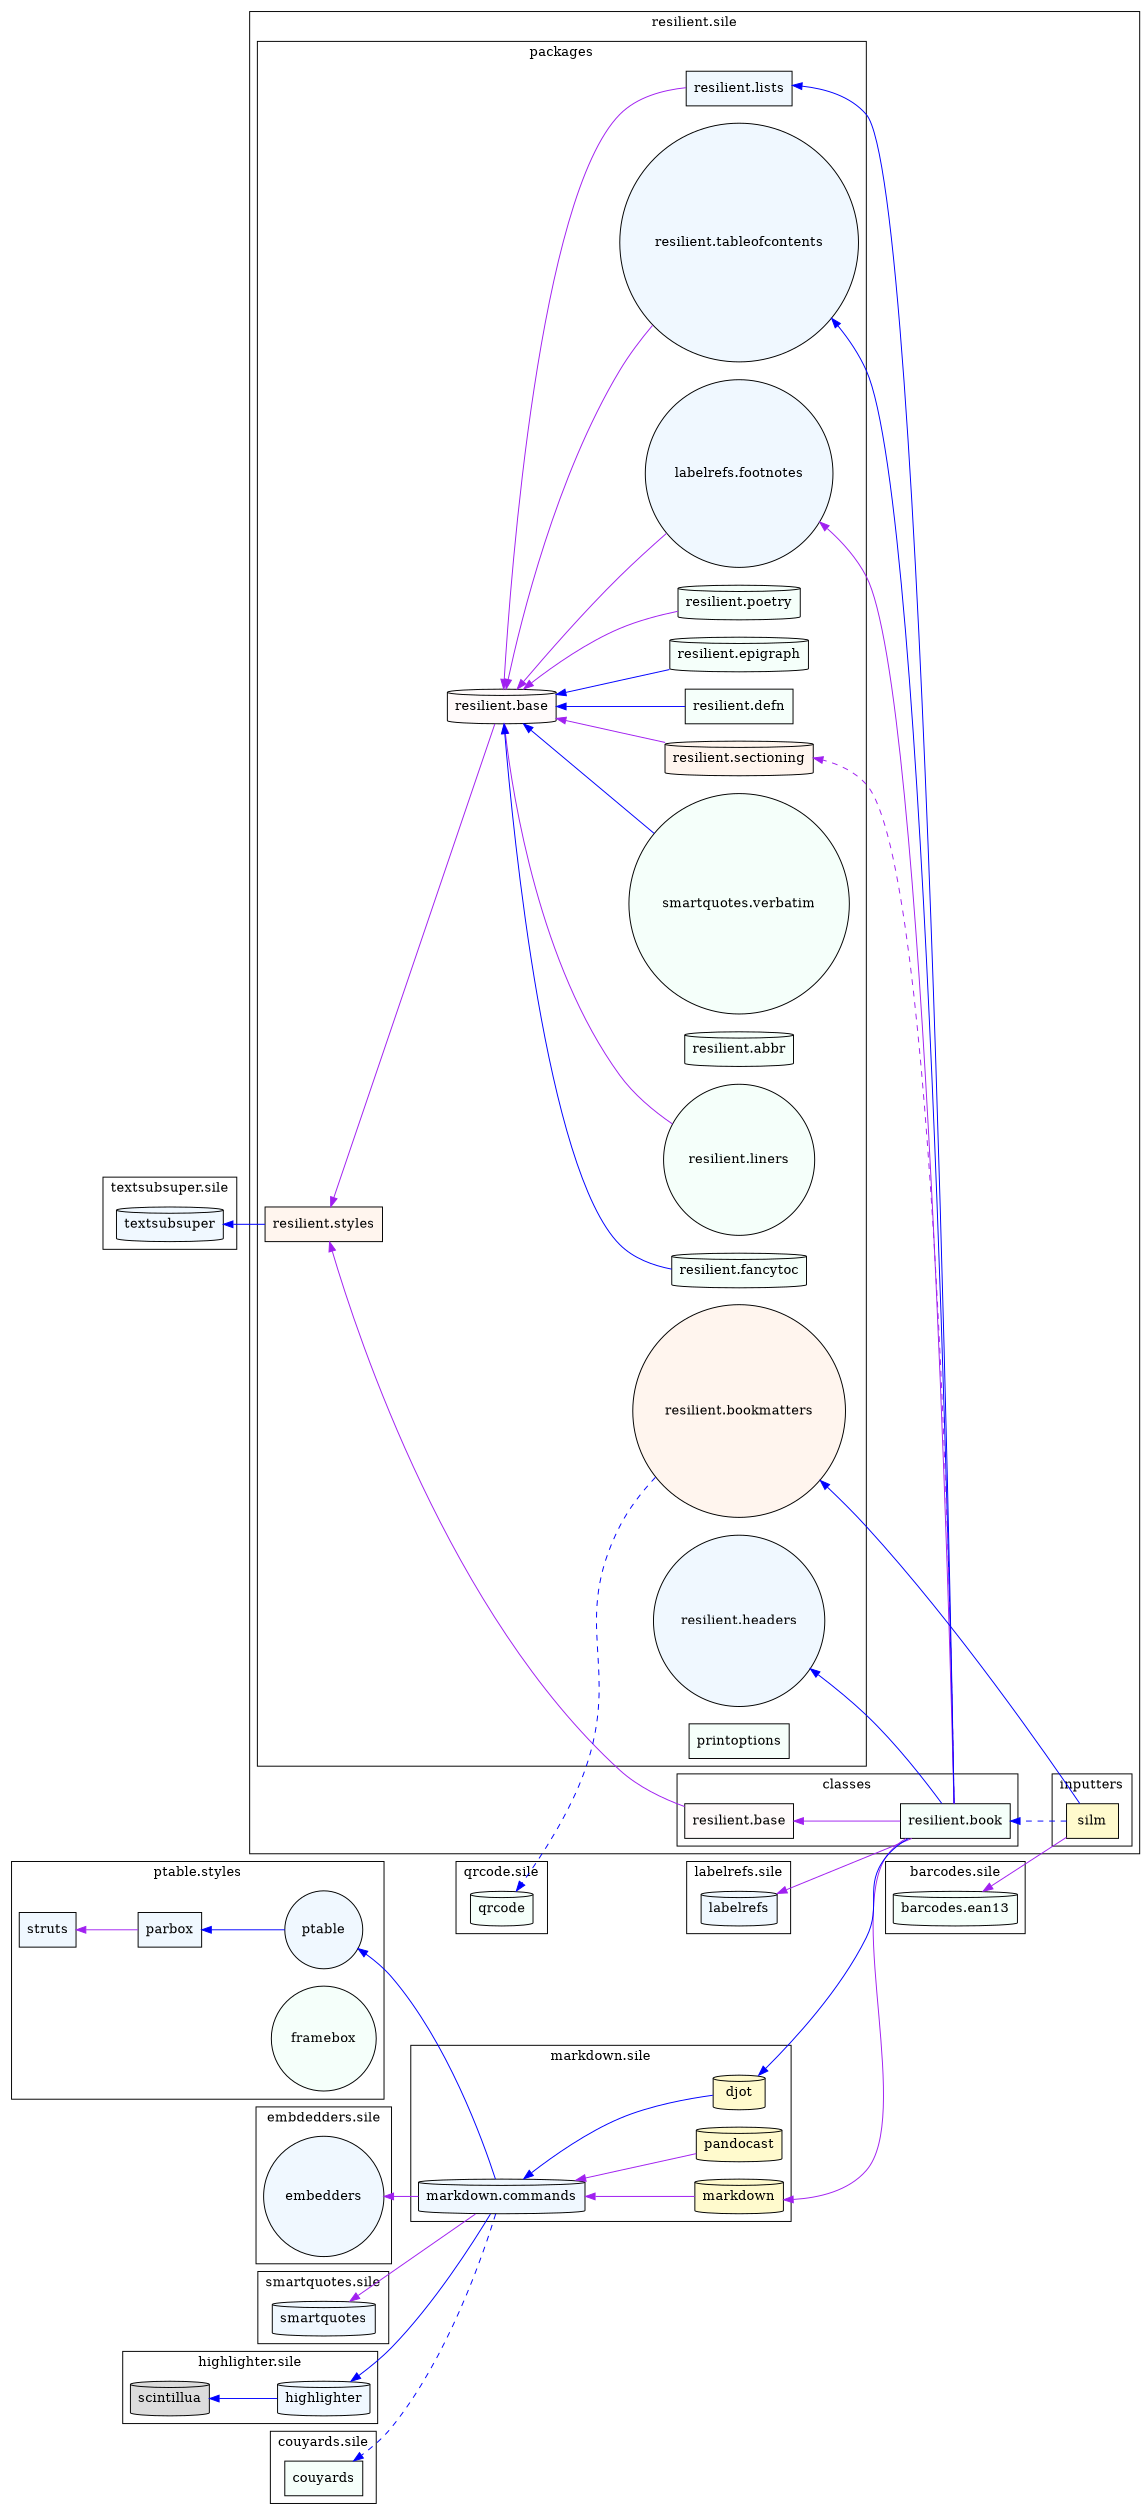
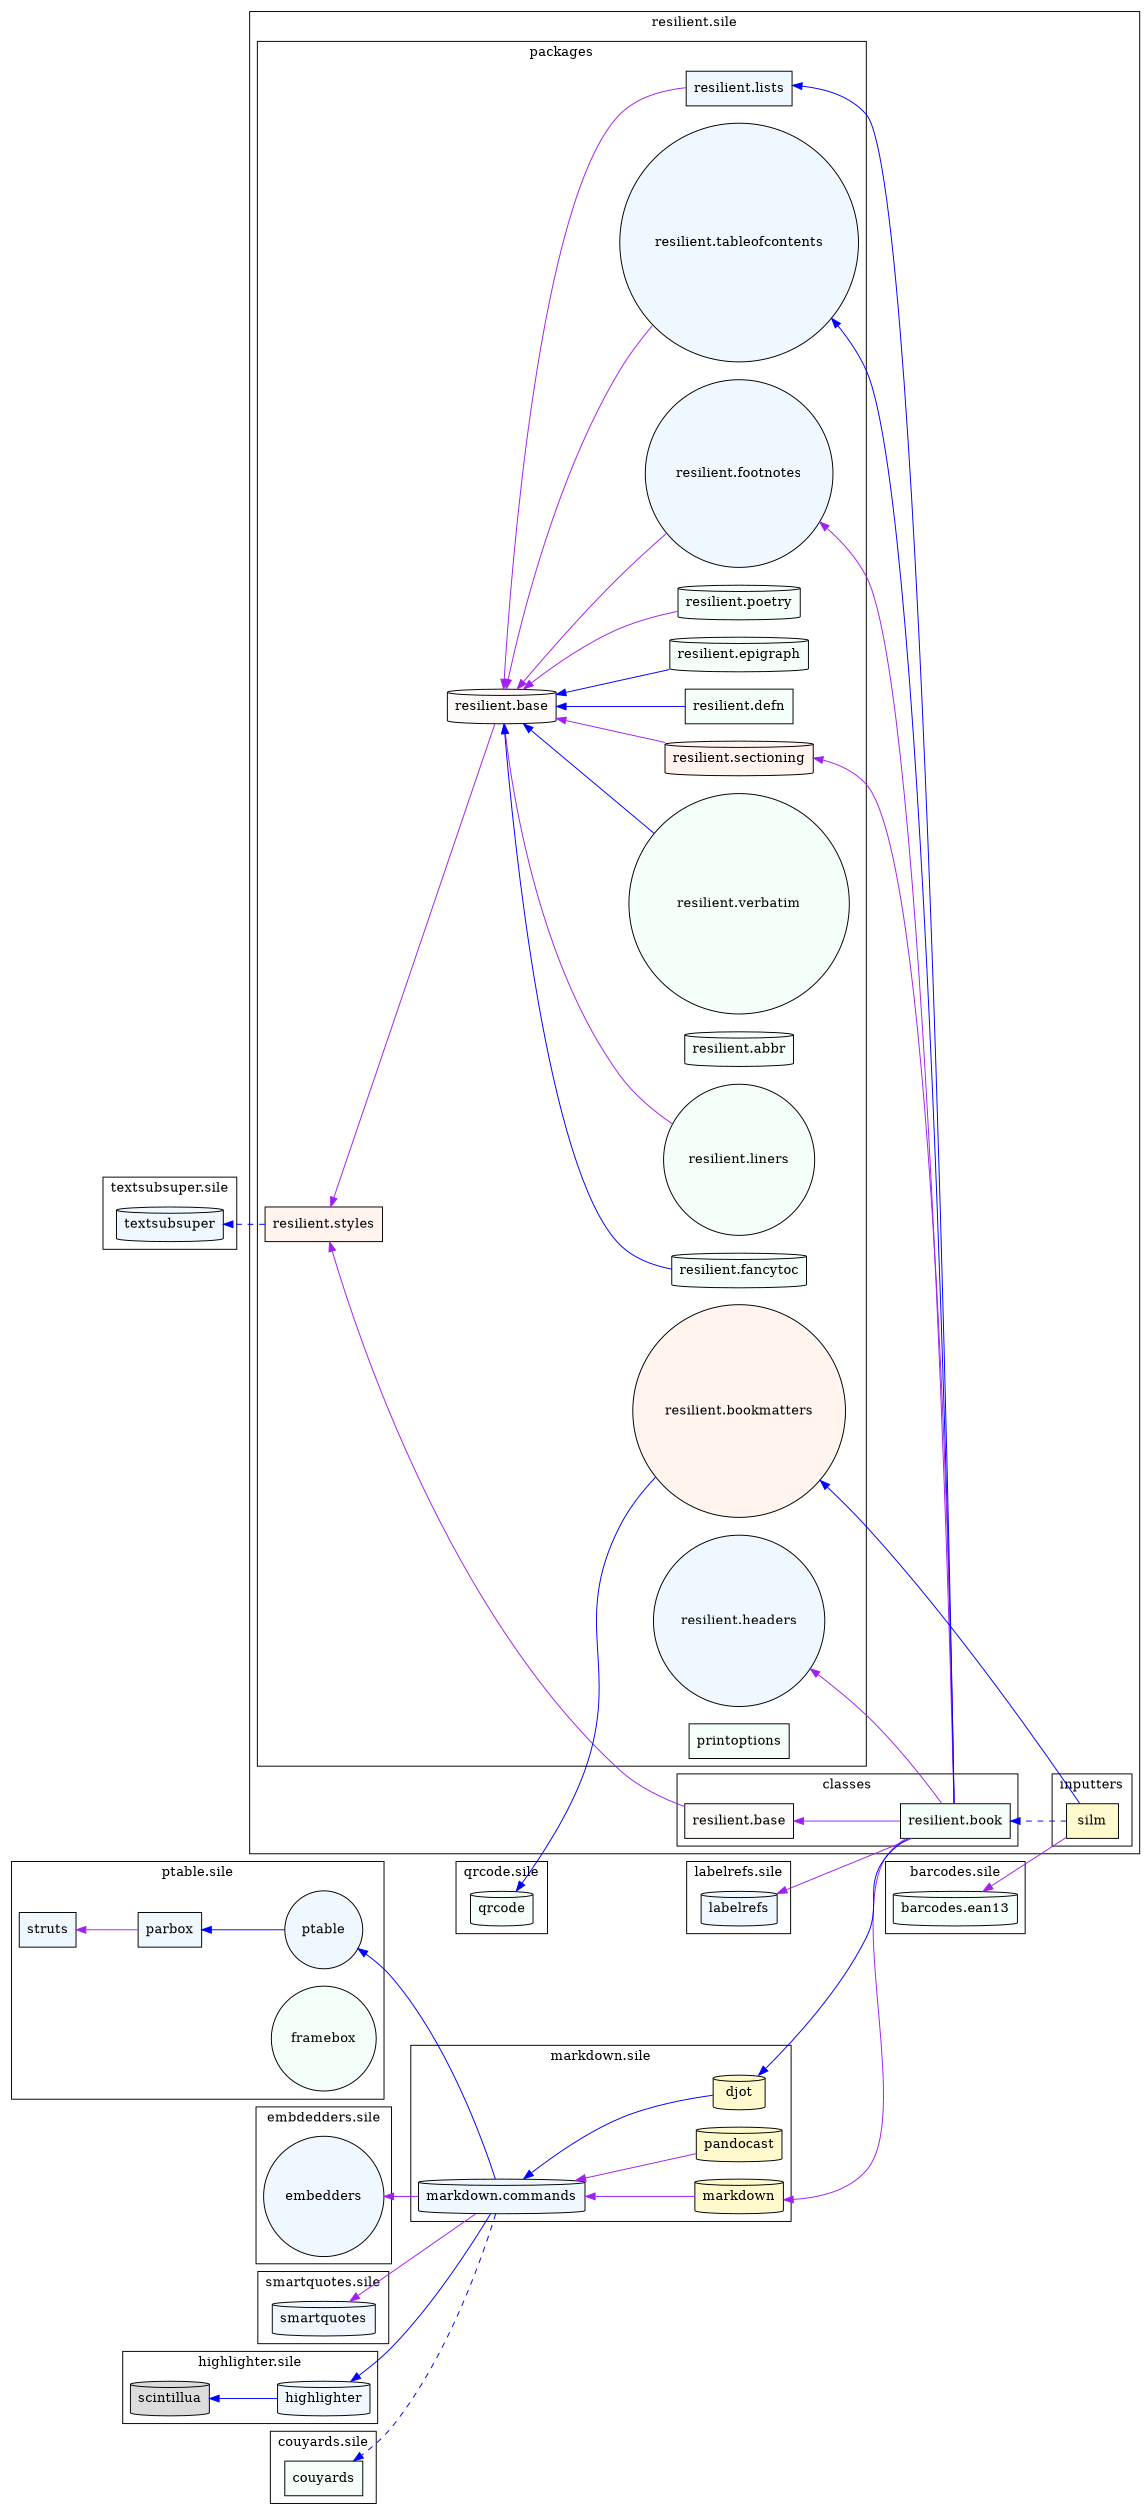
(739, 474) -> (739, 474)
(739, 904) -> (739, 904)
(913, 997) -> (913, 997)
(244, 1224) -> (244, 1224)
(599, 1681) -> (599, 1681)
(885, 1734) -> (885, 1734)
(198, 1873) -> (198, 1873)
